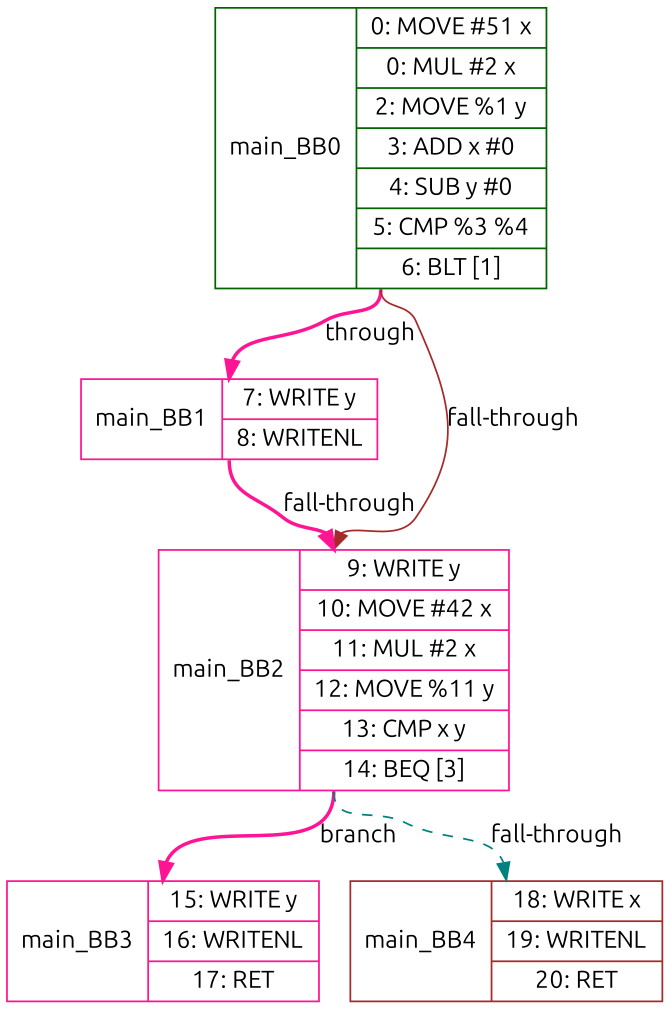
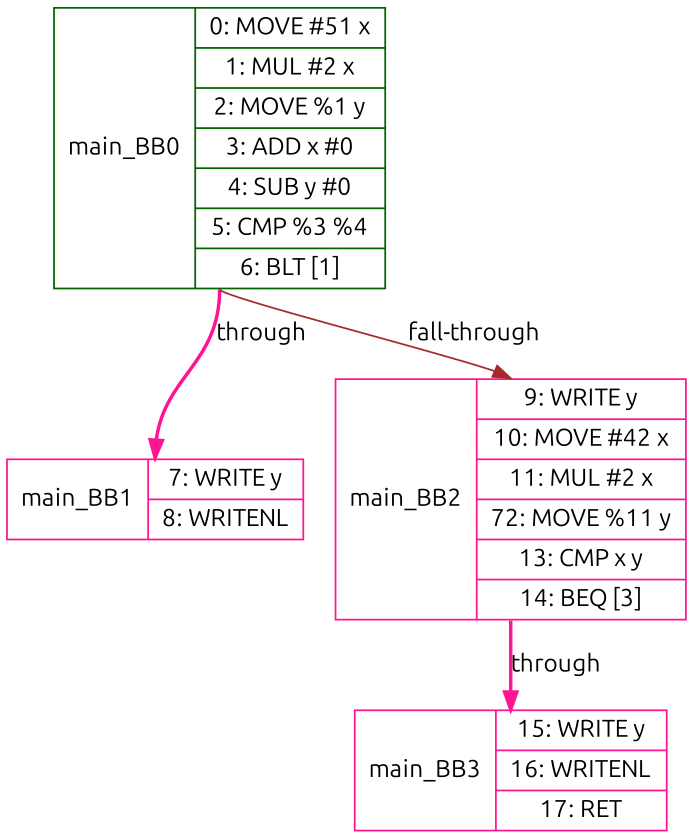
(451, 67) -> (290, 67)
(268, 507) -> none
(404, 689) -> (581, 519)
(359, 836) -> (556, 665)
(506, 941) -> none
